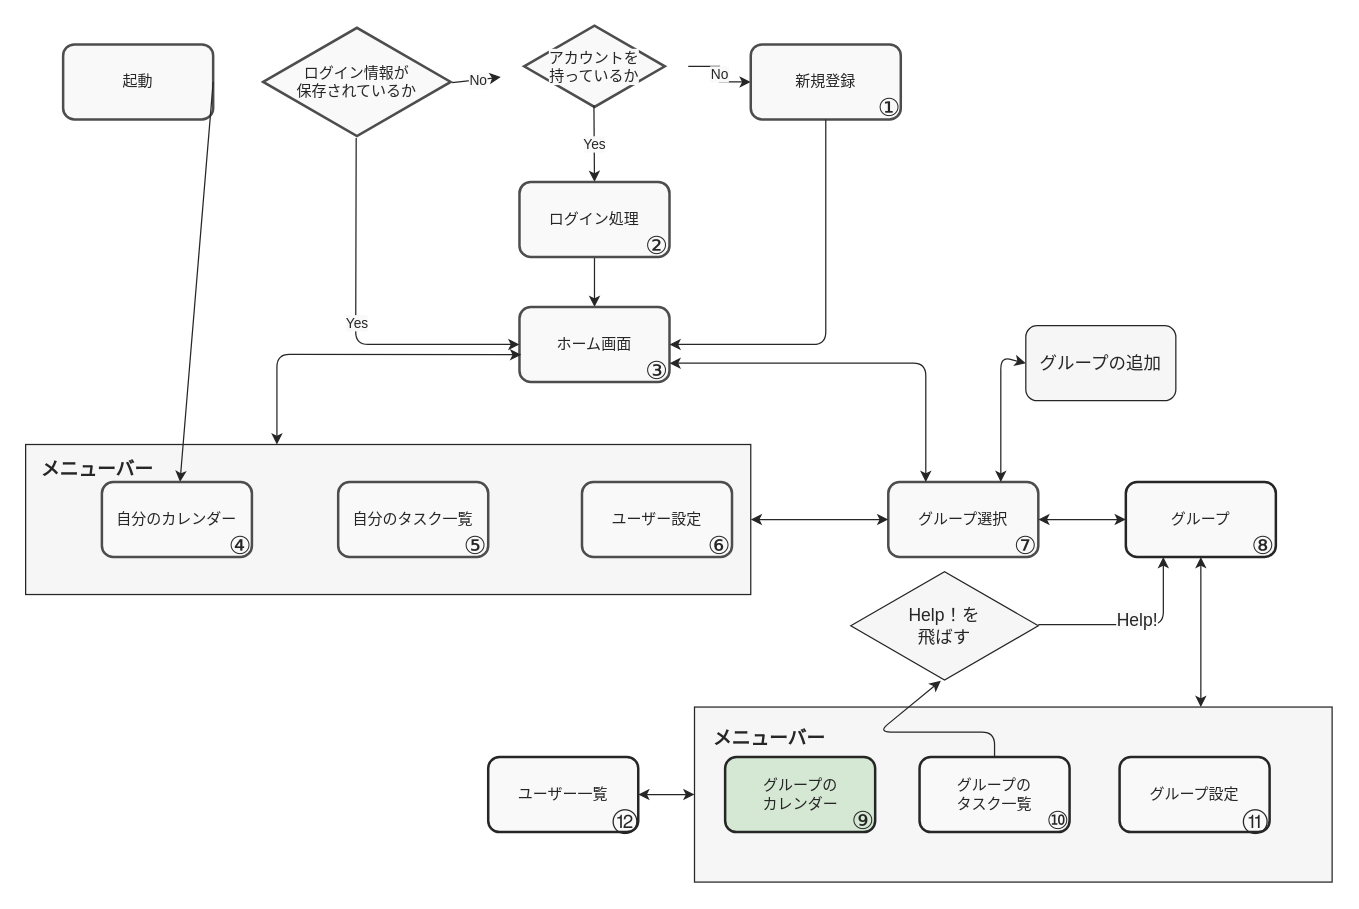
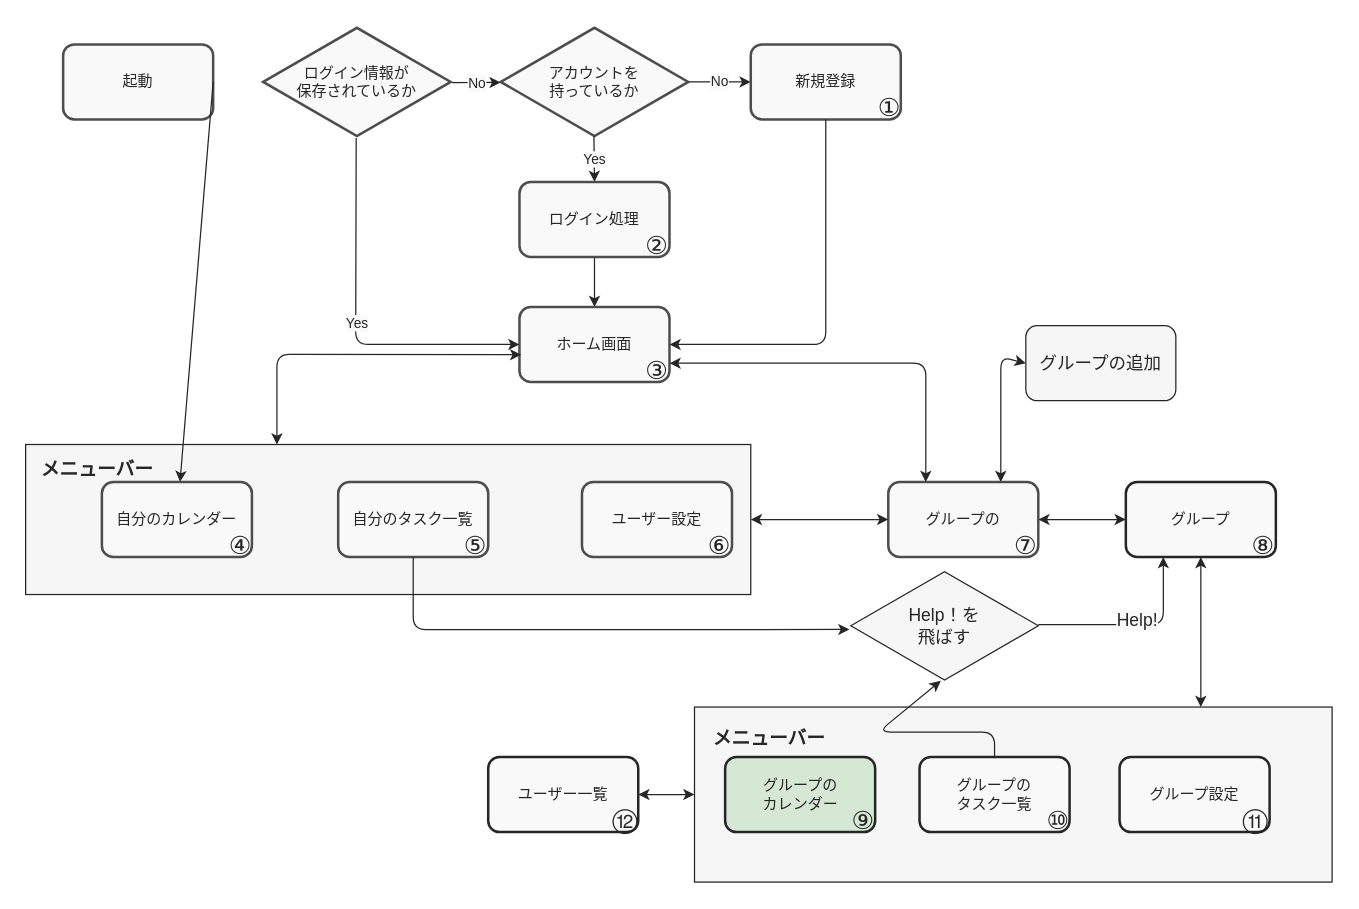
(594, 66) -> (594, 82)
(963, 519) -> (963, 519)
none -> (596, 629)
